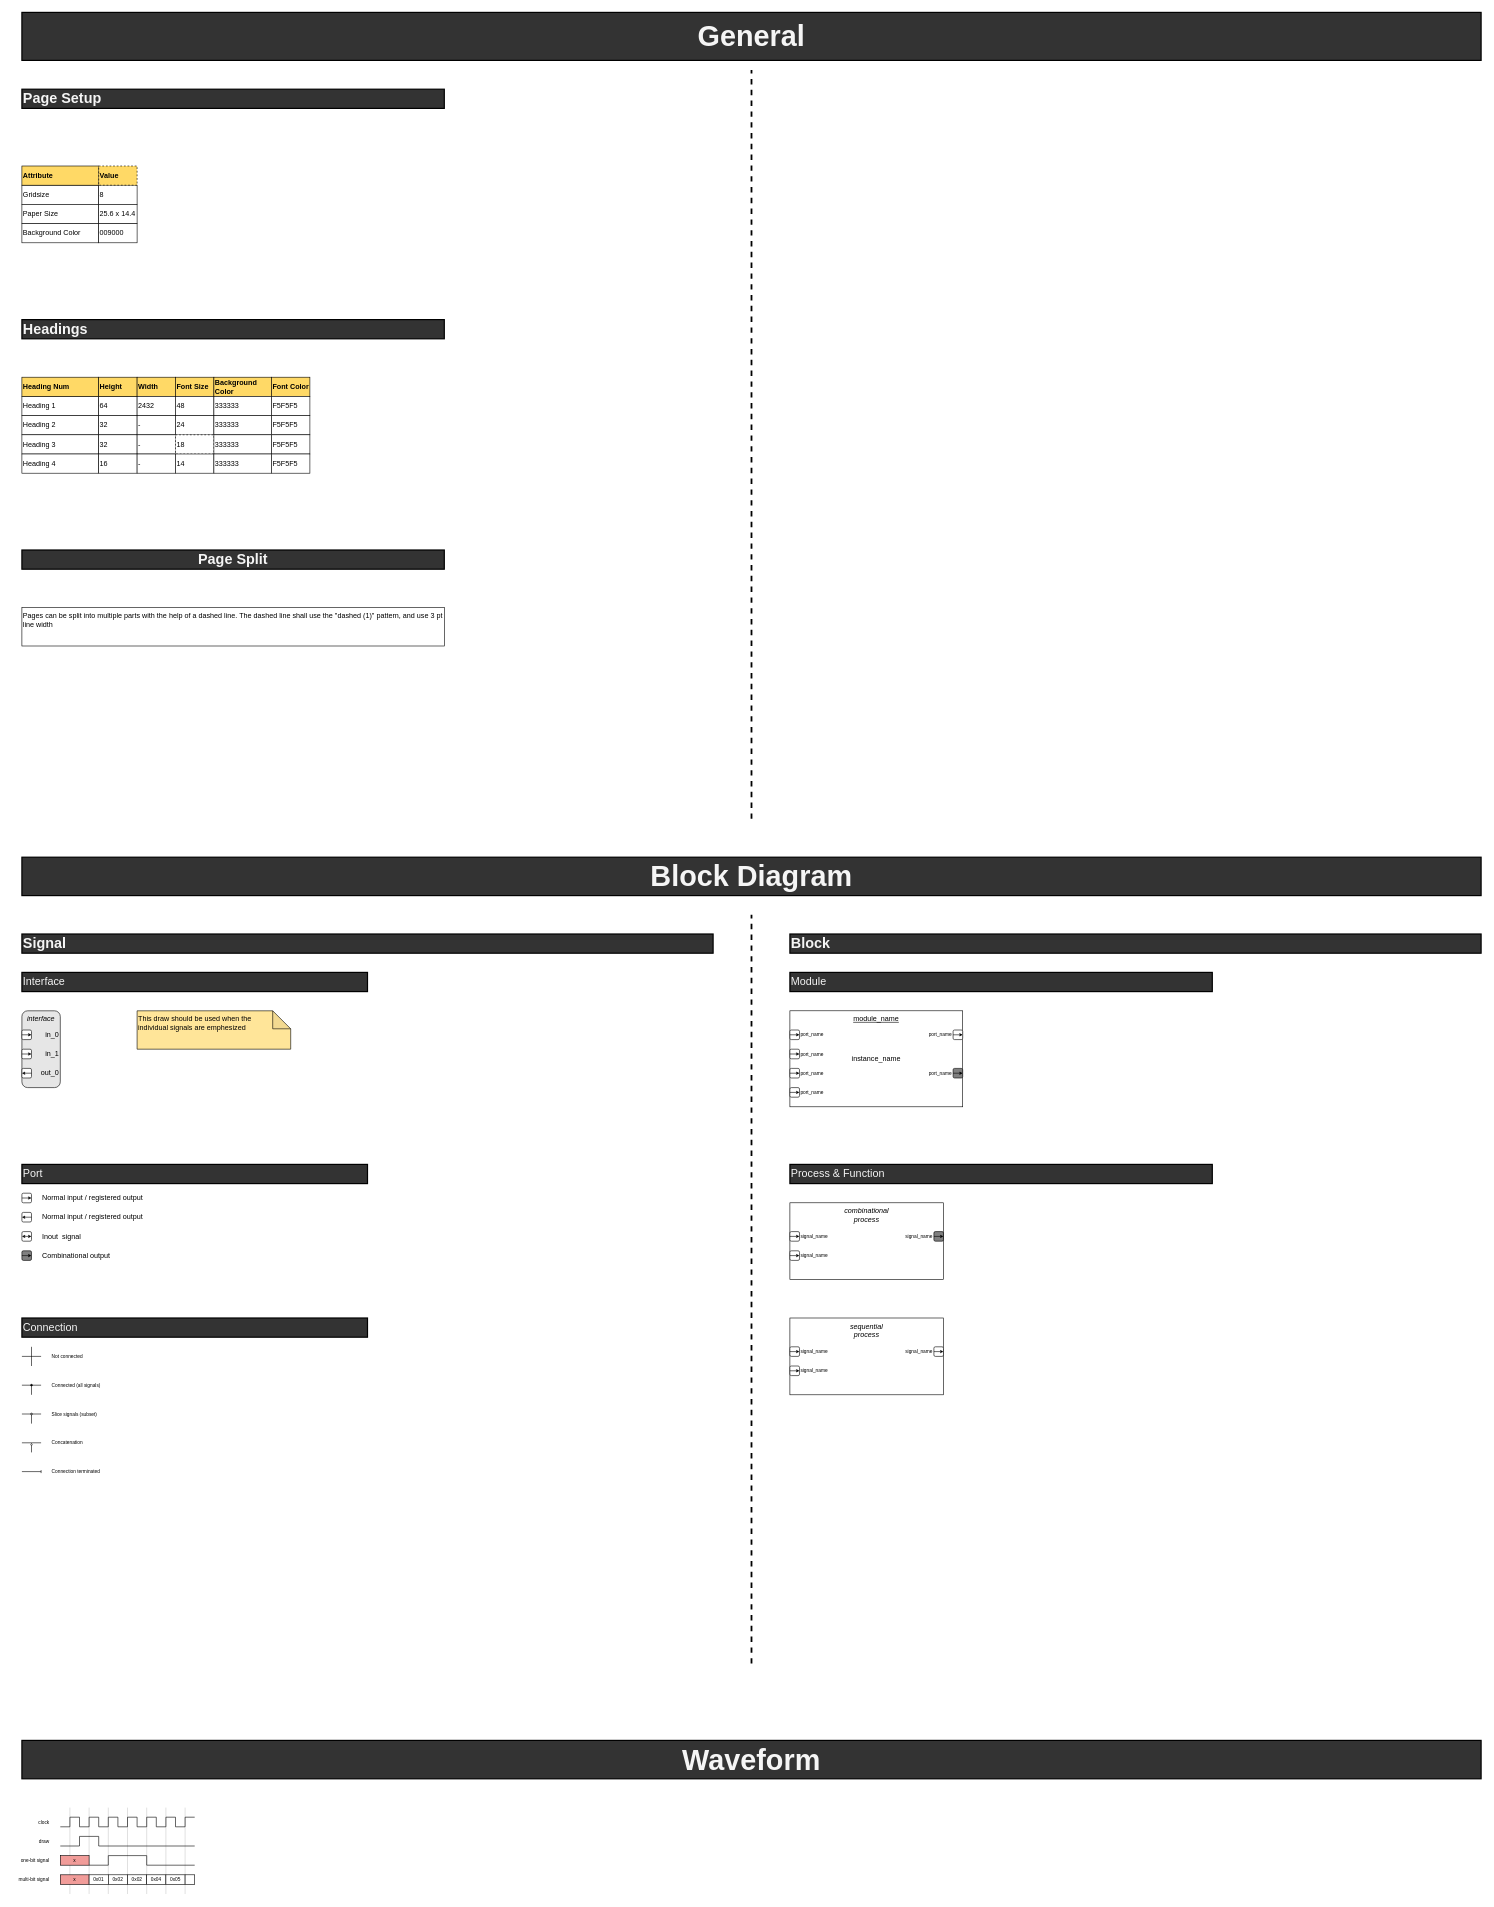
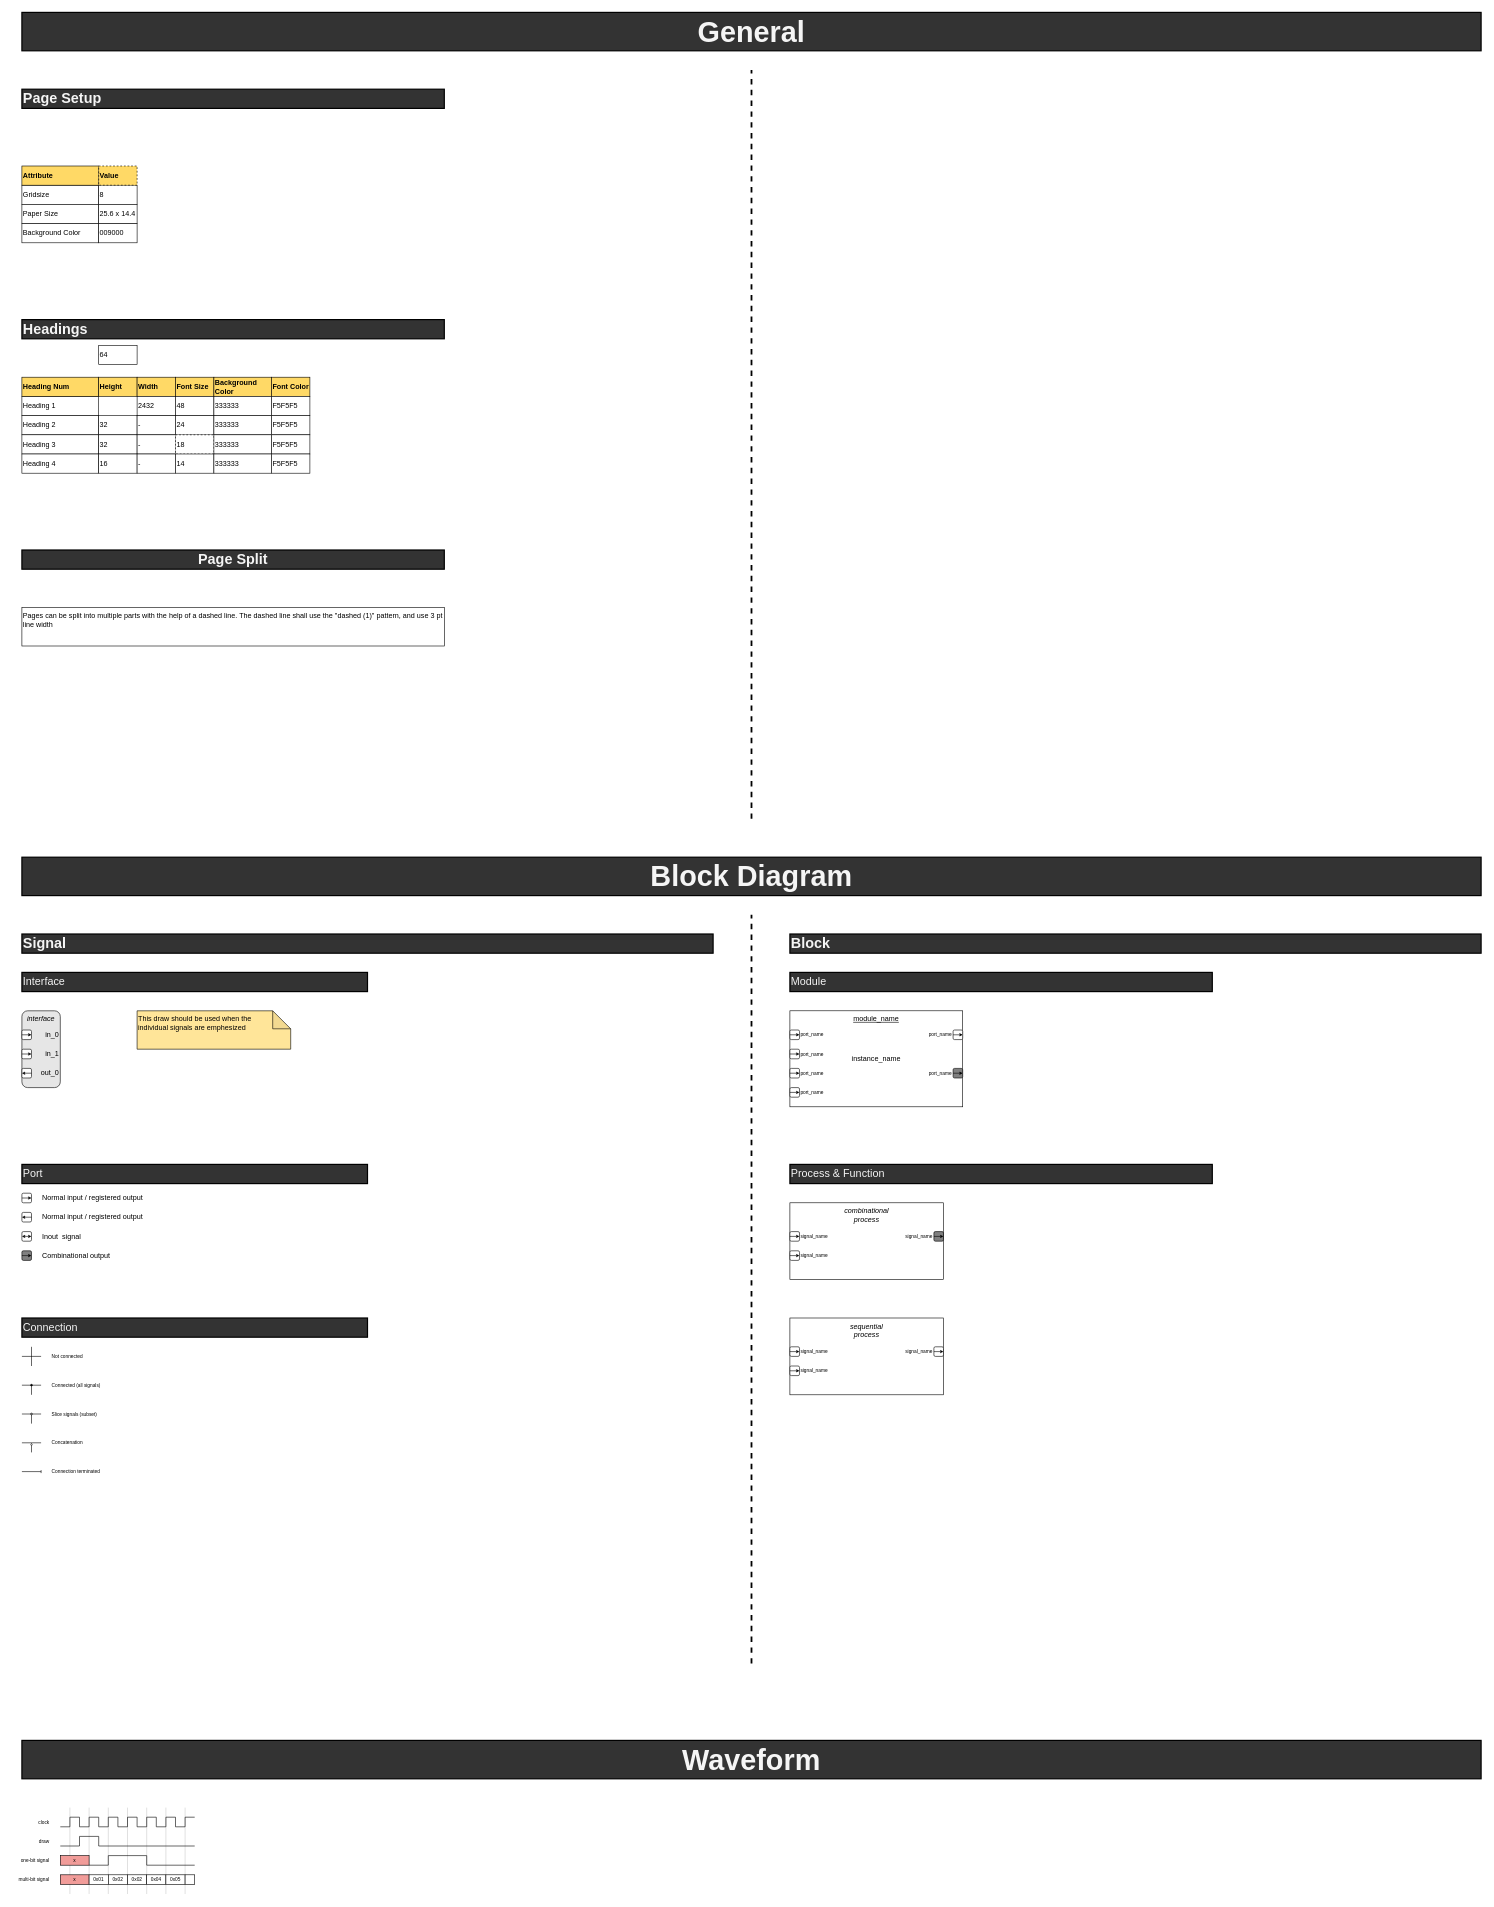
(752, 36) -> (752, 32)
(118, 406) -> (118, 355)
